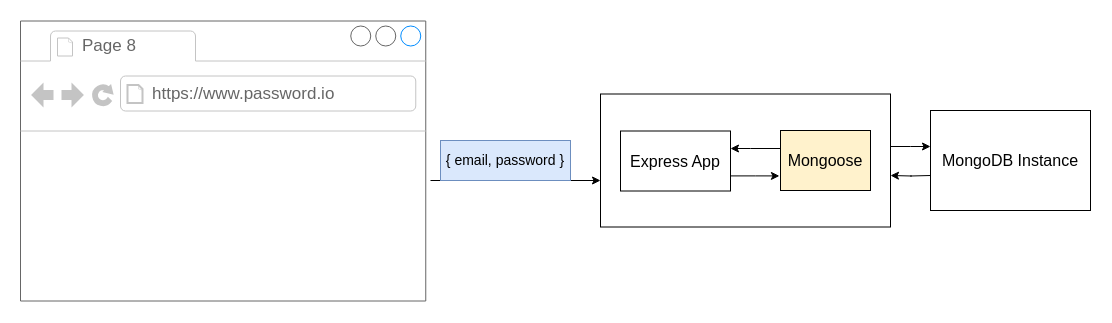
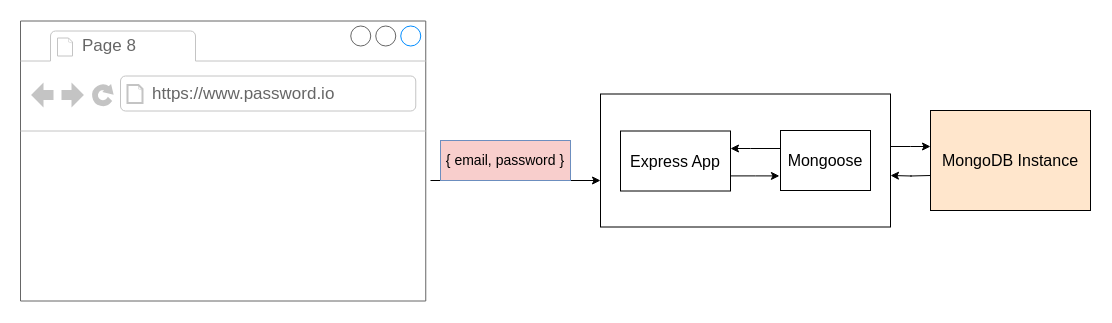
(506, 161) -> (506, 161)
(826, 161) -> (826, 161)
(1011, 161) -> (1011, 161)
